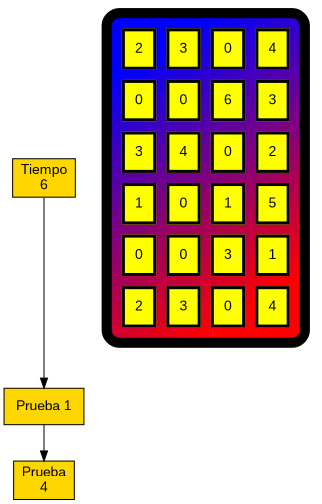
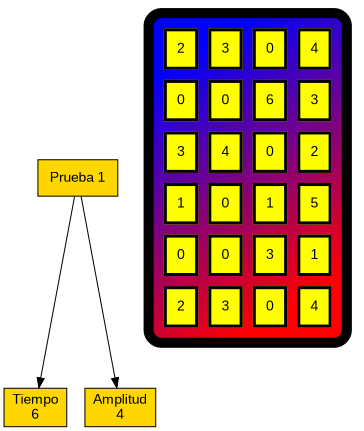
(44, 288) -> (58, 287)
(44, 480) -> (120, 407)
